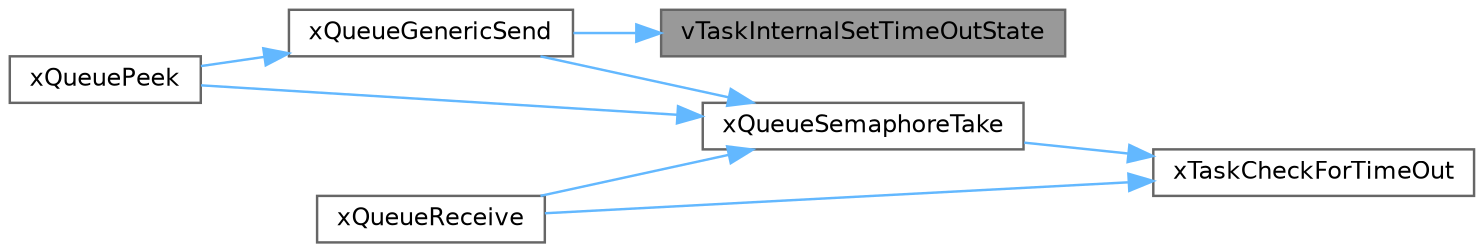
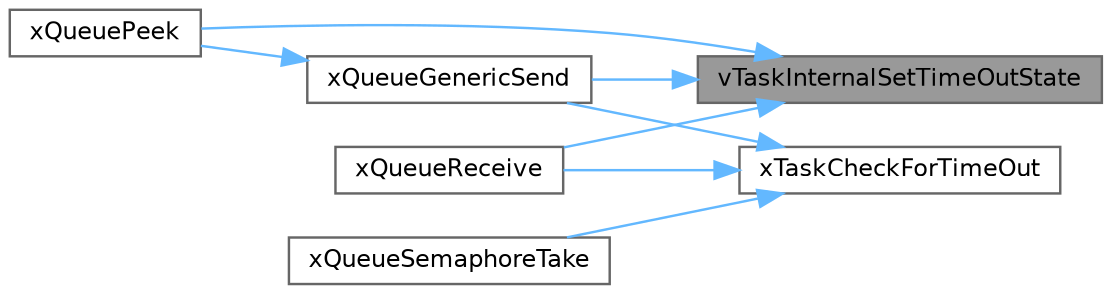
(634, 77) -> (634, 117)
(439, 100) -> (479, 26)
(634, 175) -> (637, 133)
